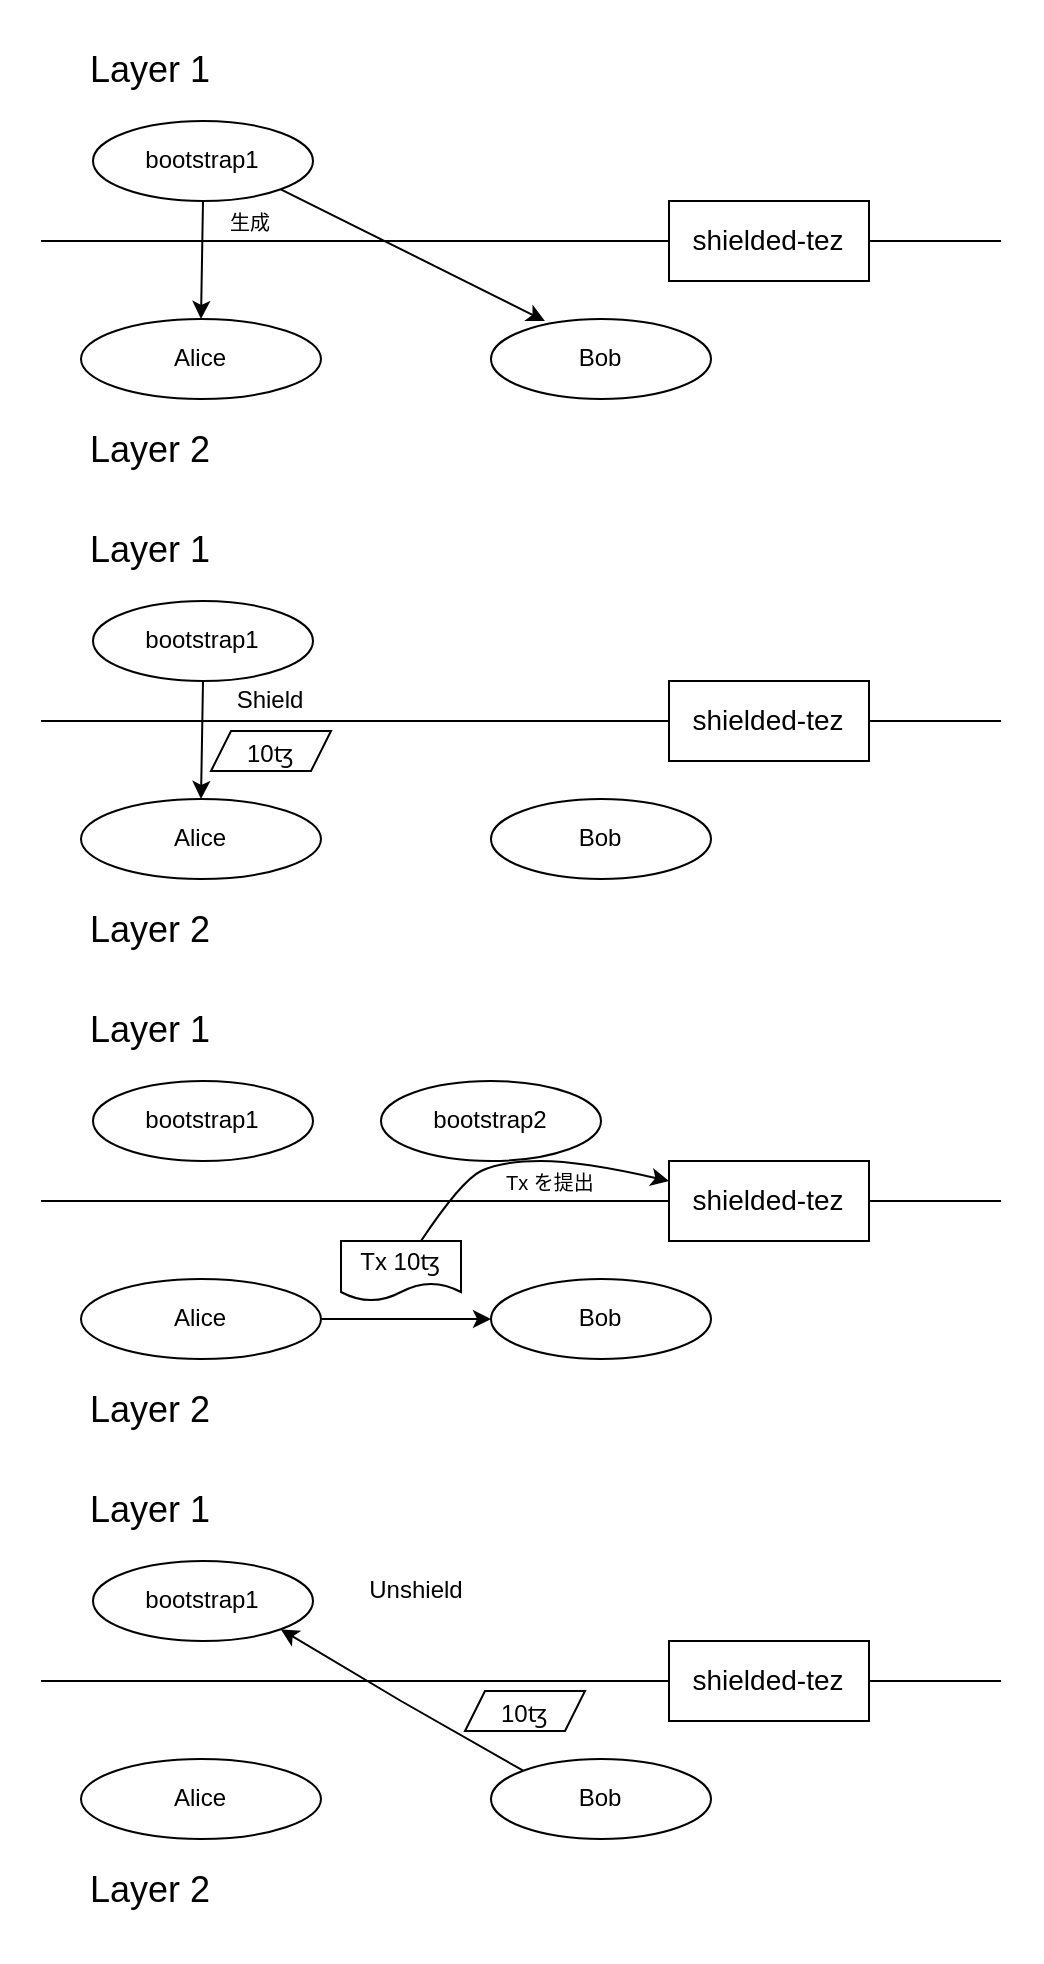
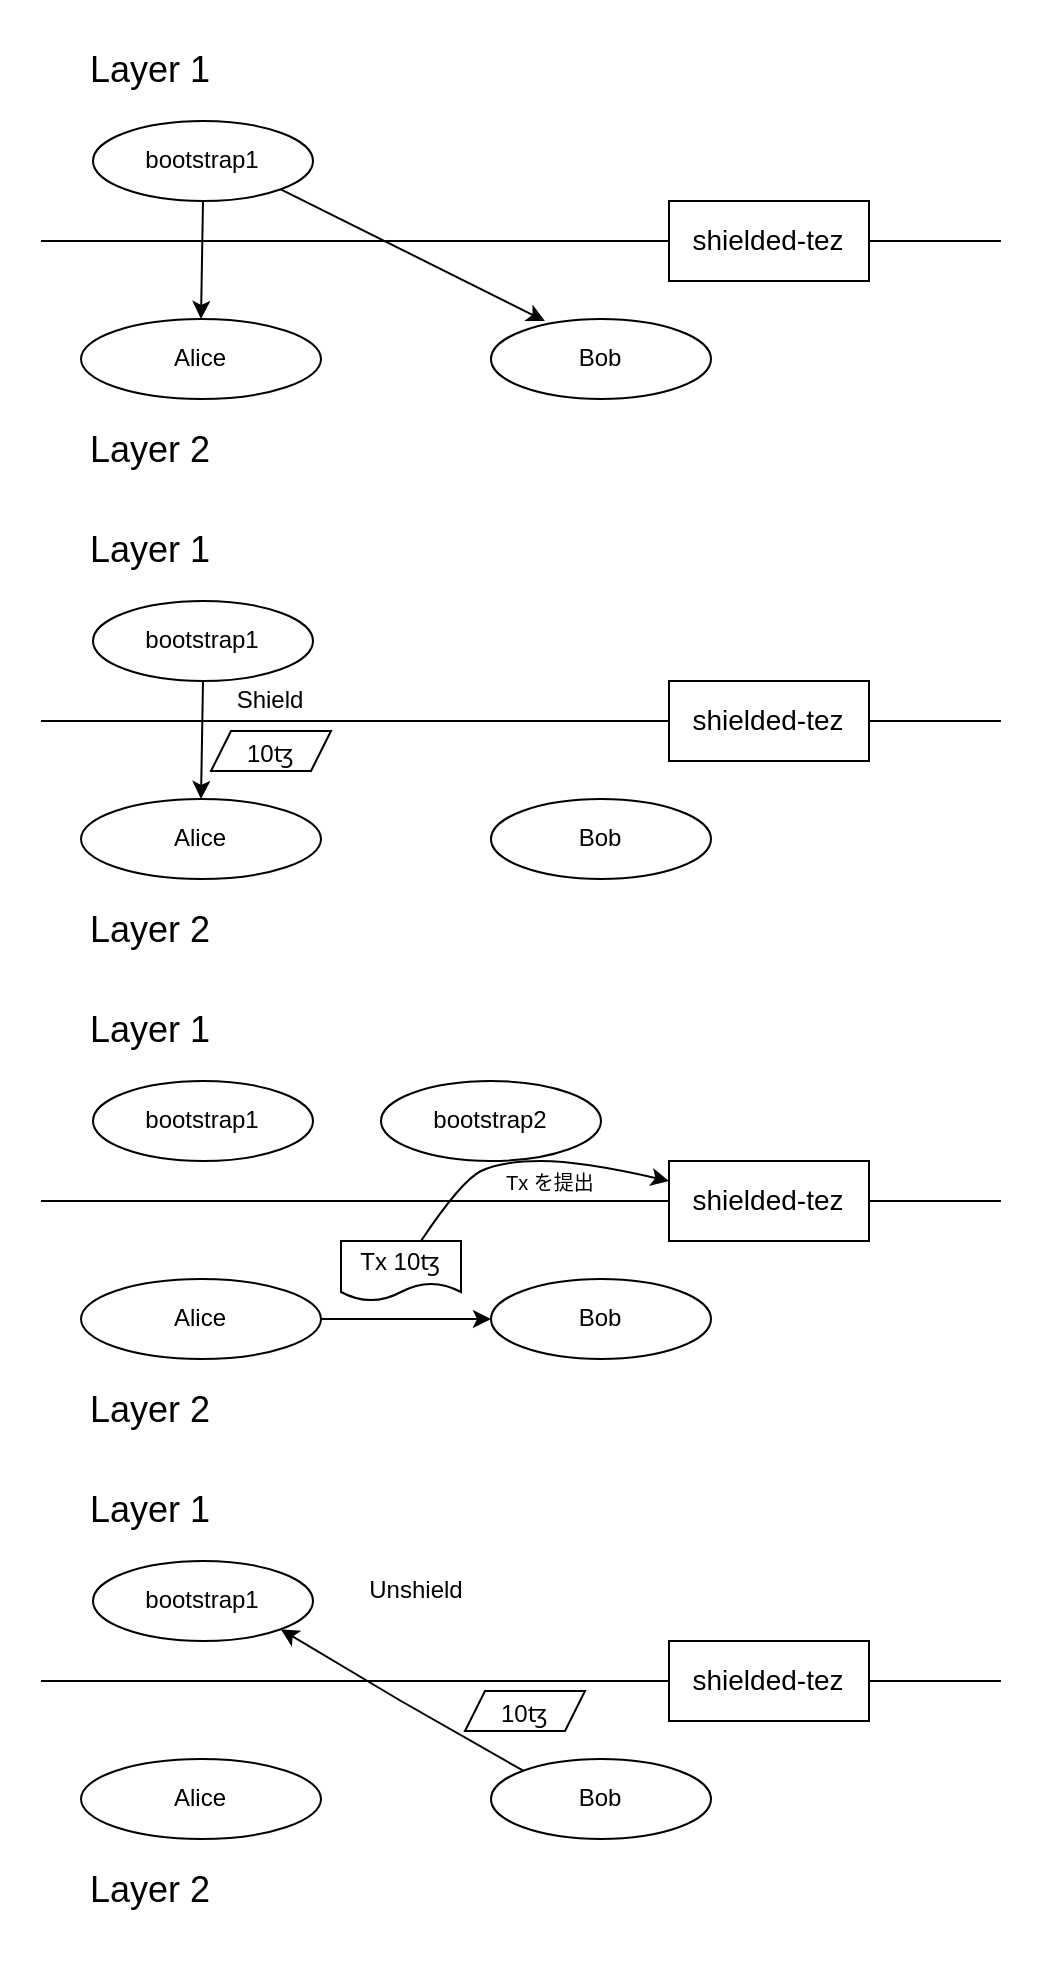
(251, 221) -> none
